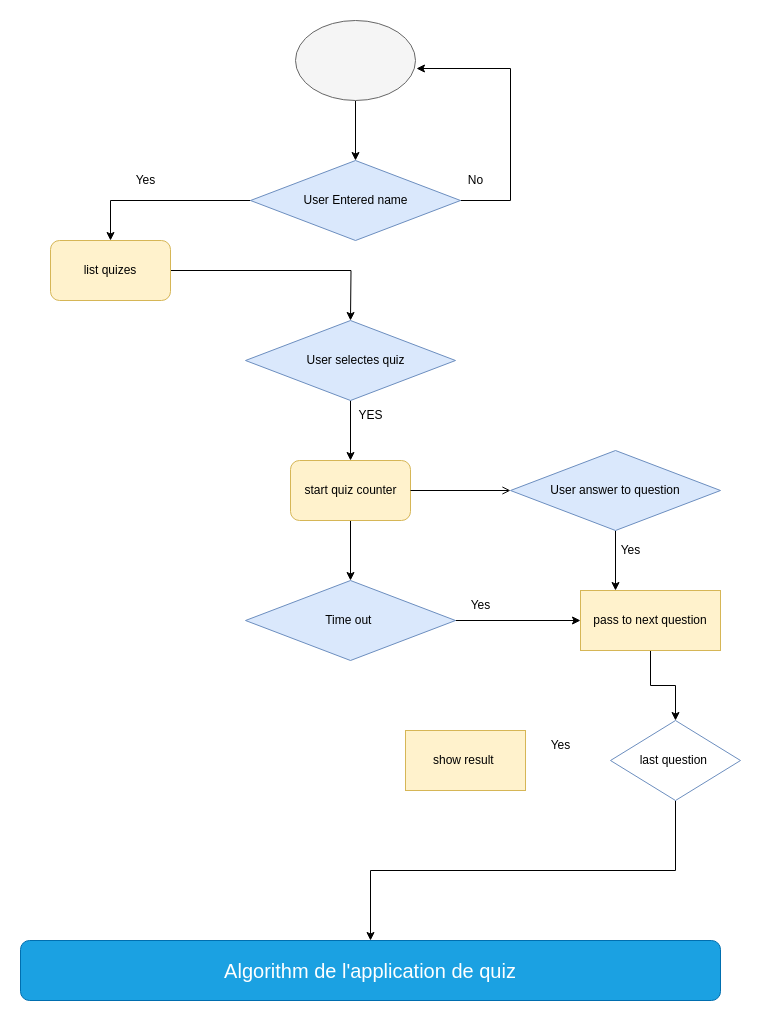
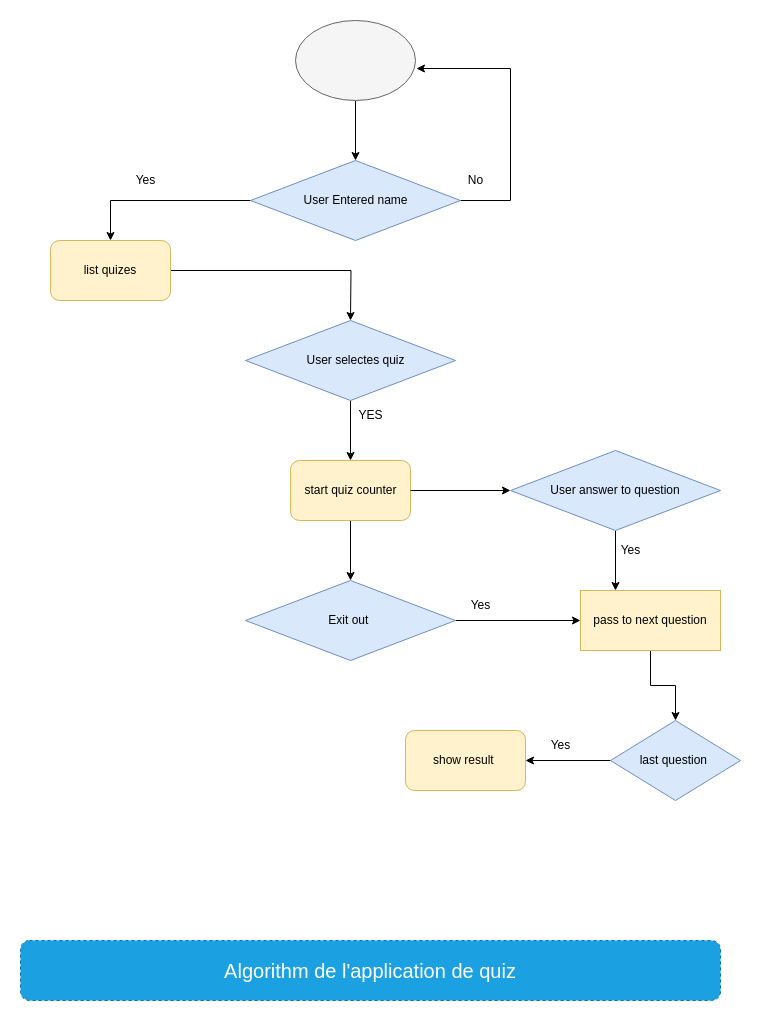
(504, 491) -> (502, 491)
(351, 621) -> (351, 621)
(466, 761) -> (466, 761)
(676, 761) -> (676, 761)
(527, 871) -> (571, 761)
(371, 971) -> (371, 971)
